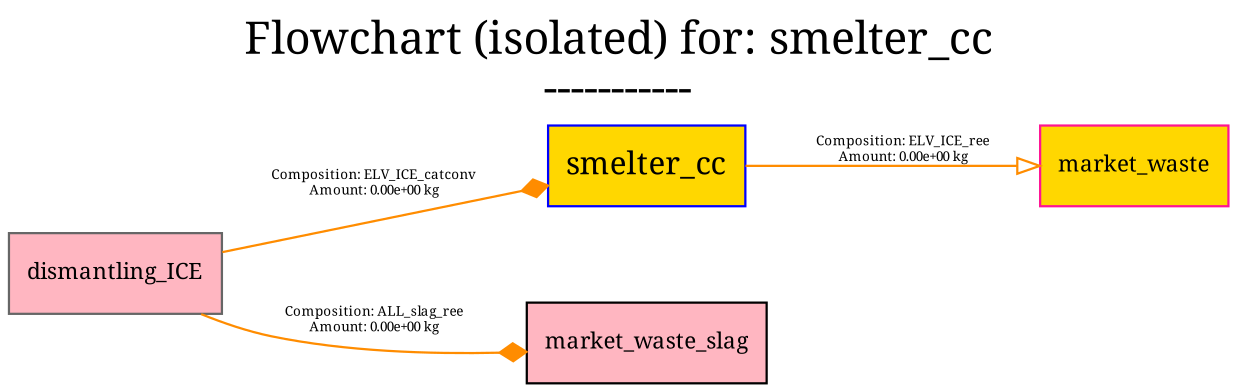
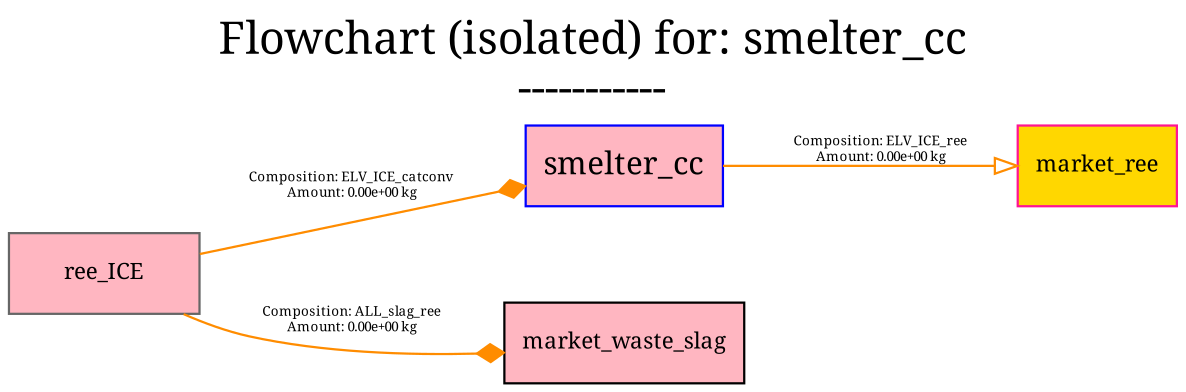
(647, 166) -> (624, 166)
(1134, 166) -> (1097, 166)
(115, 273) -> (104, 273)
